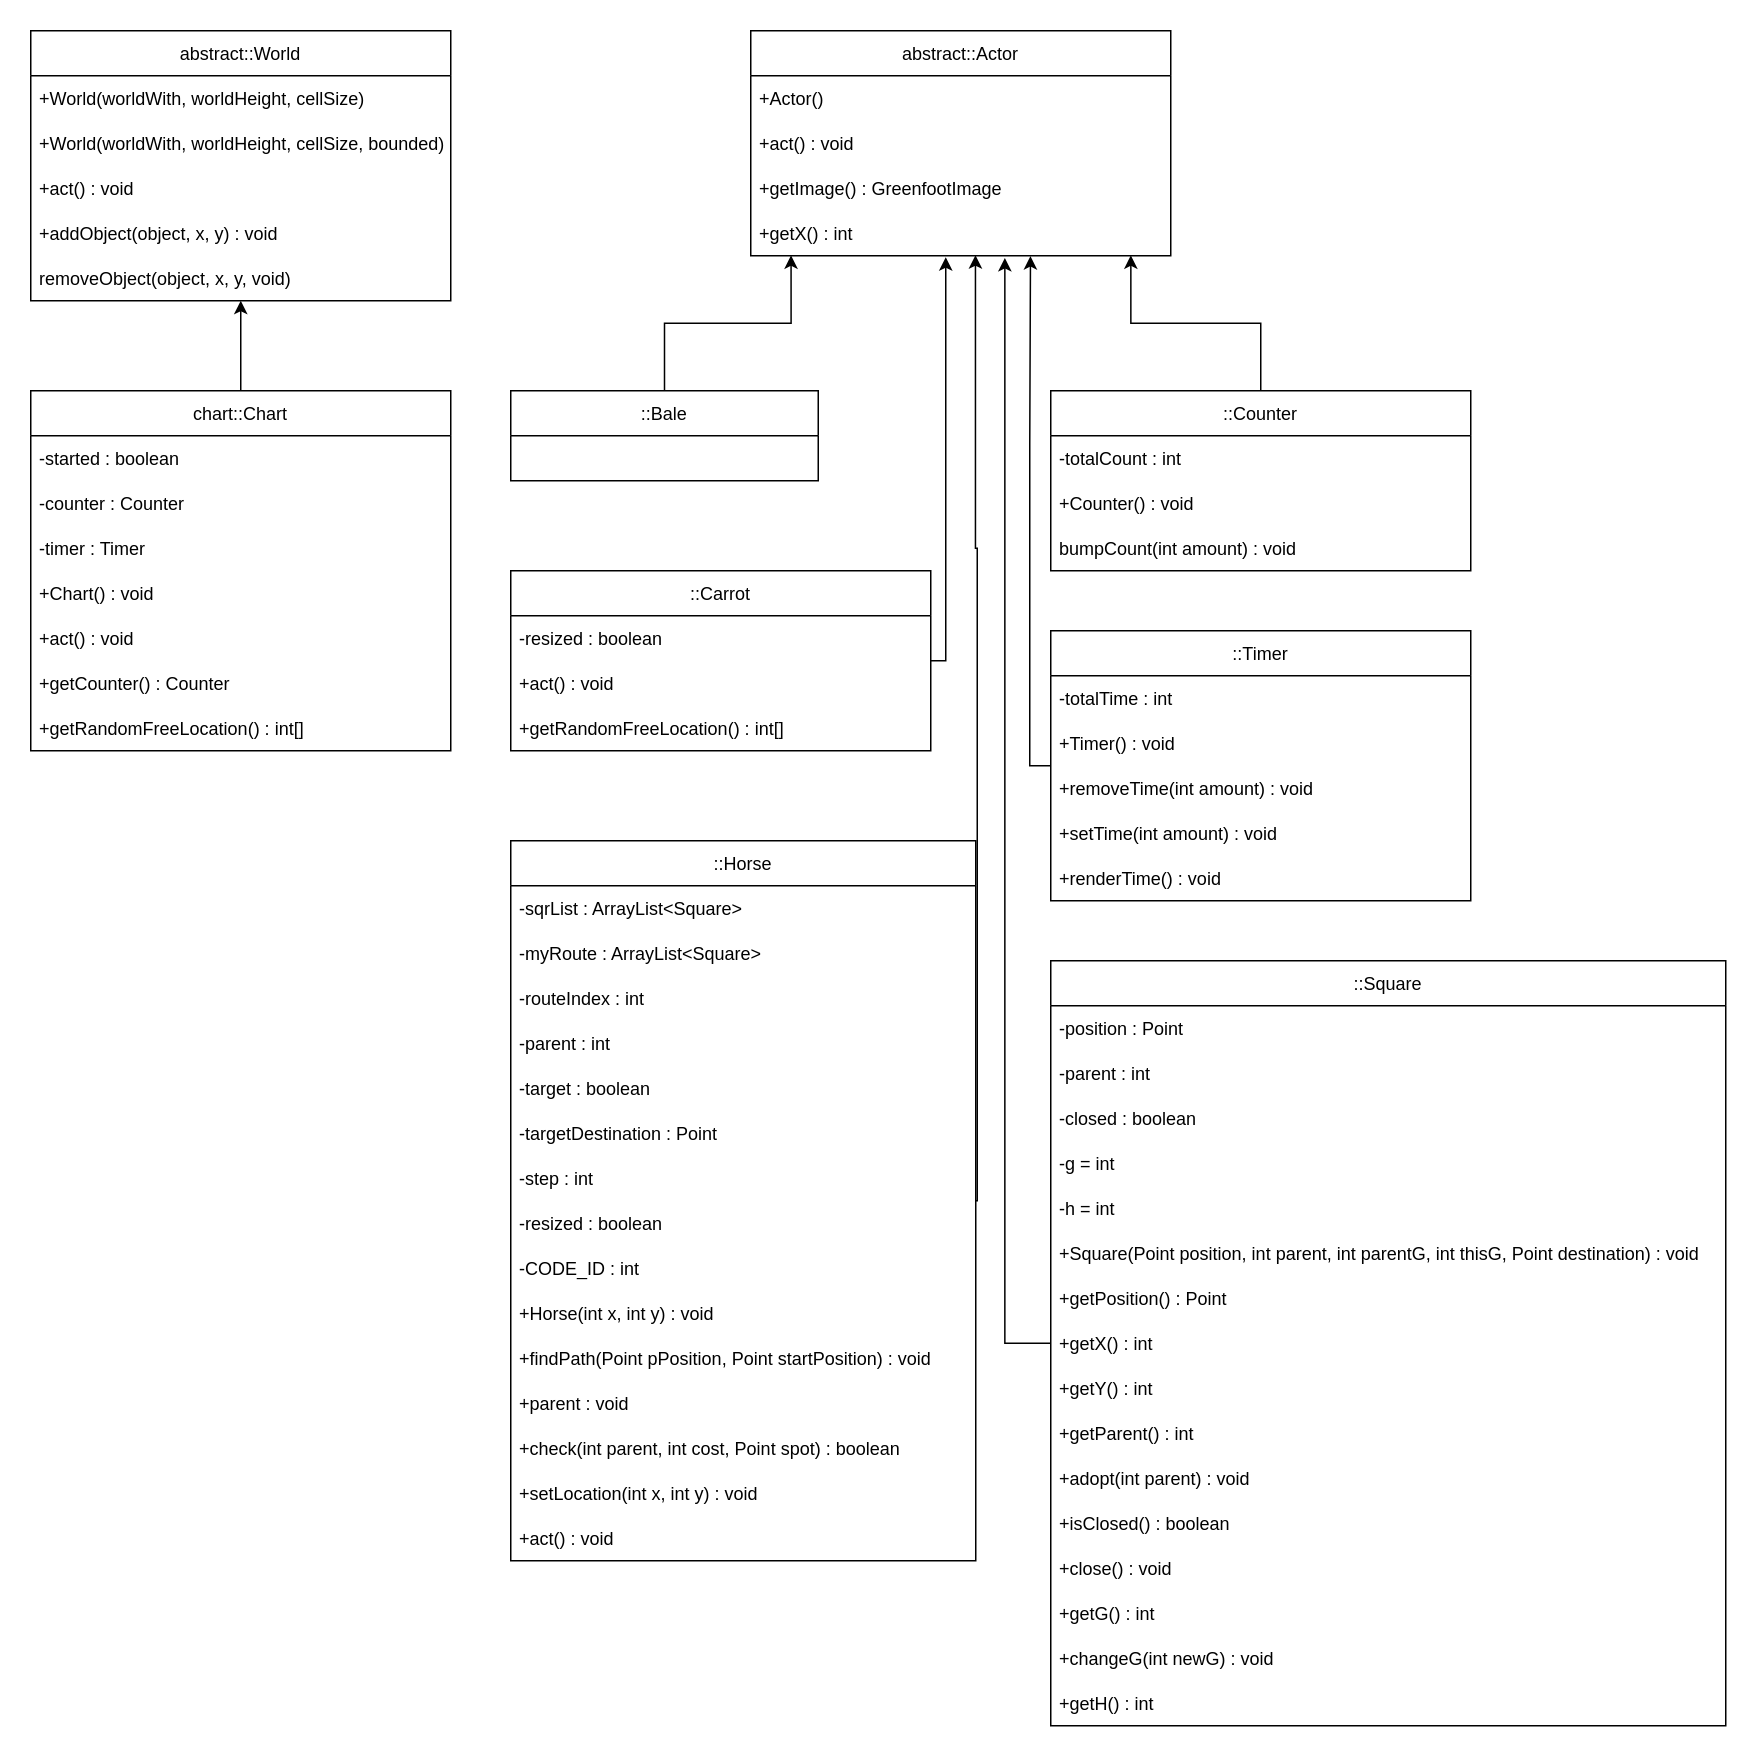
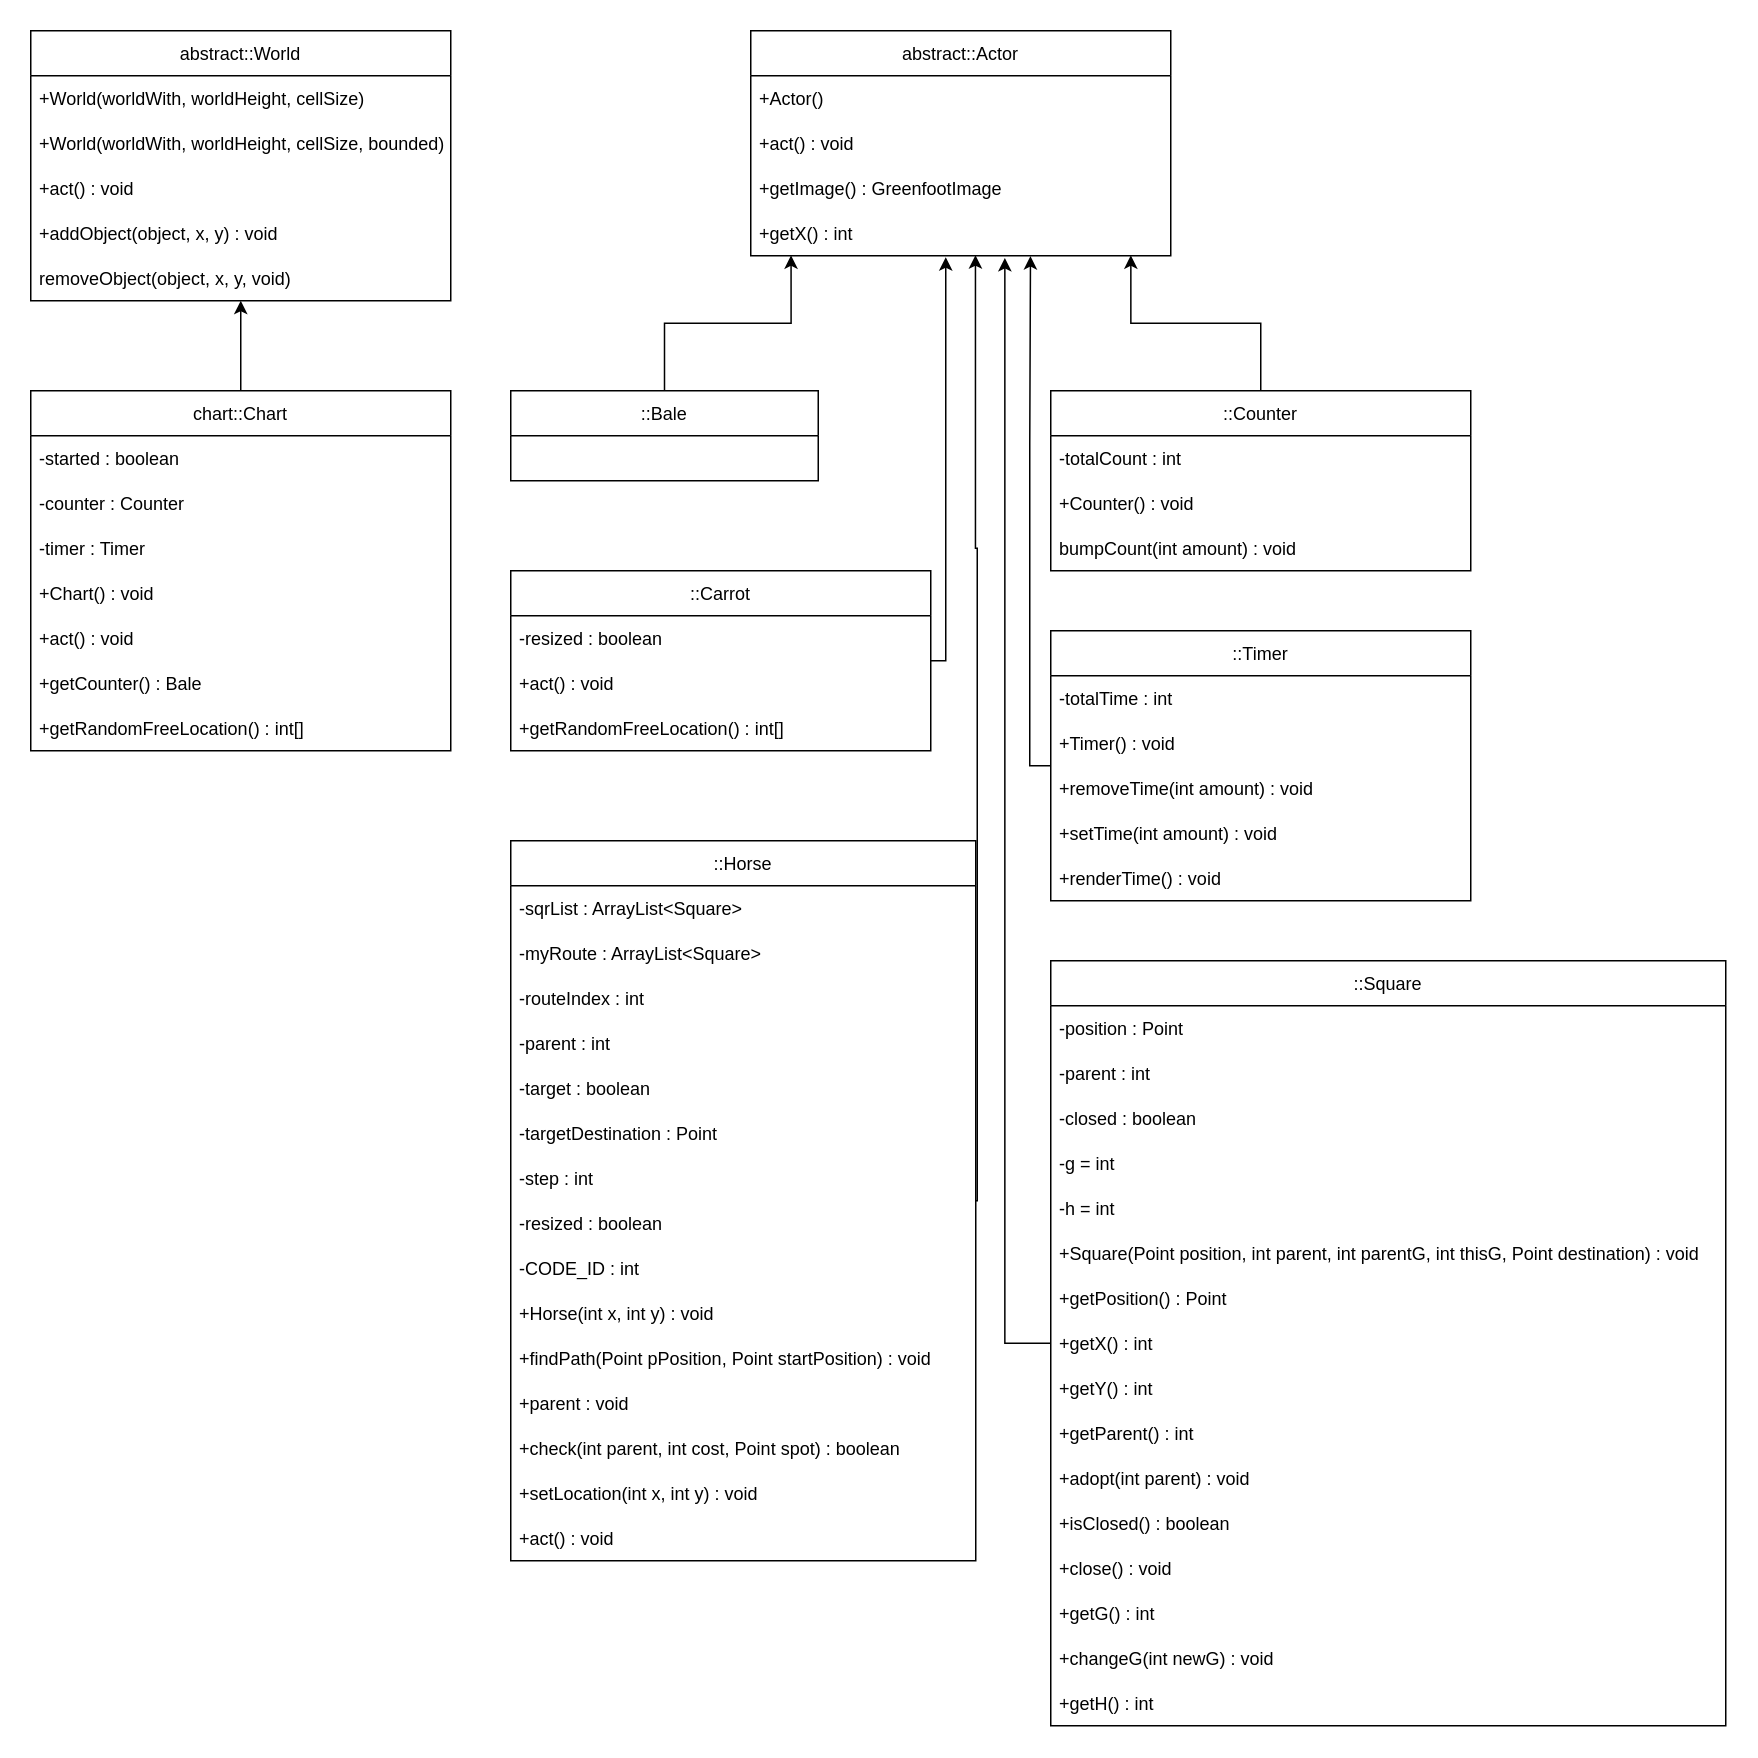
(148, 684) -> (130, 684)
